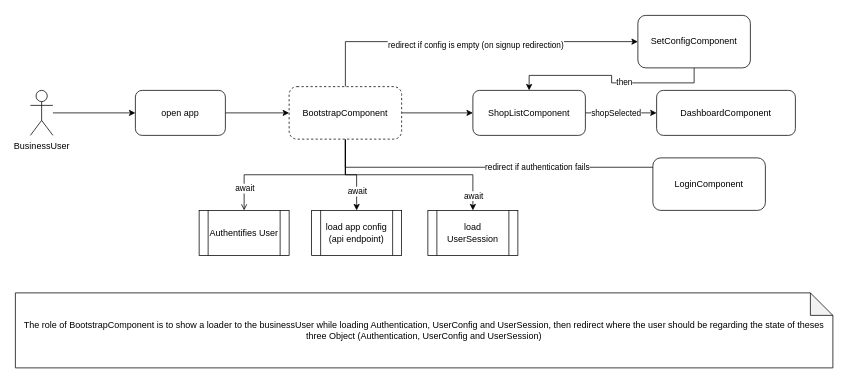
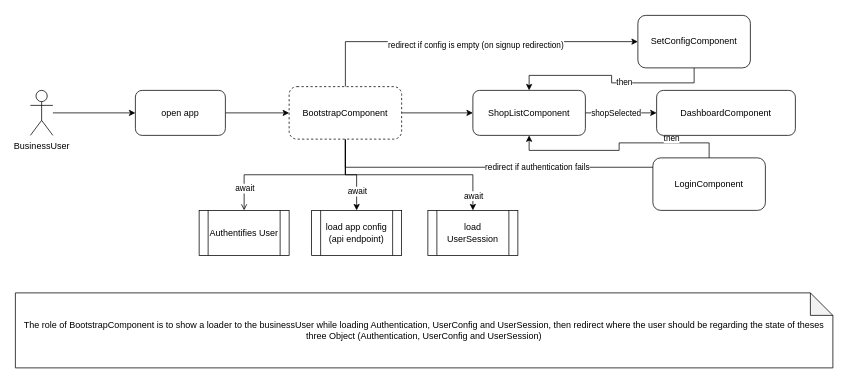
none -> (574, 150)
